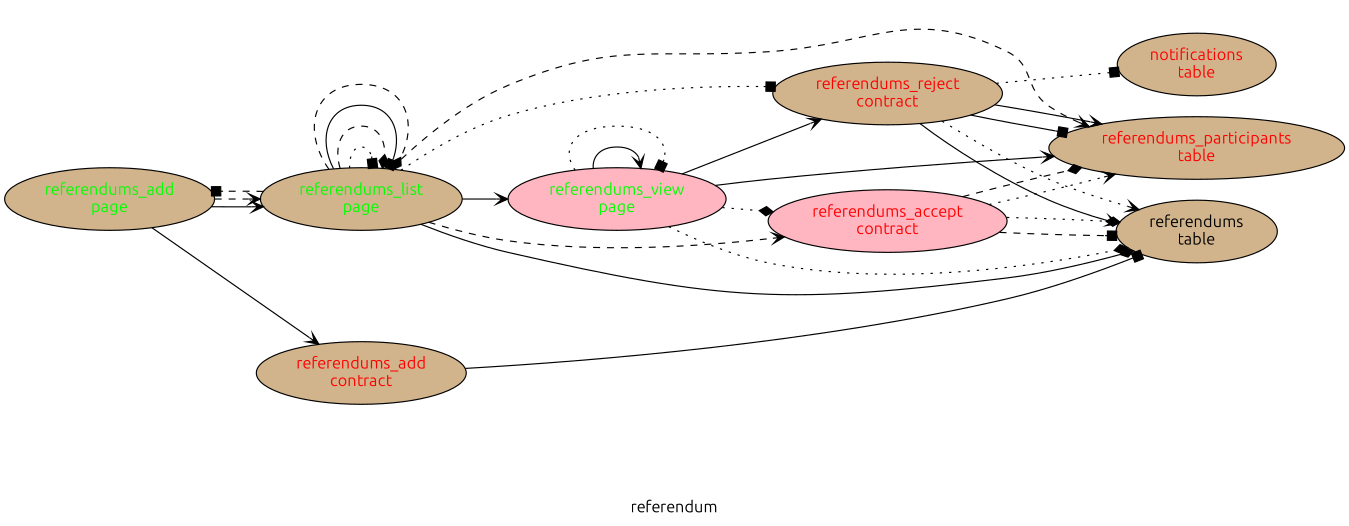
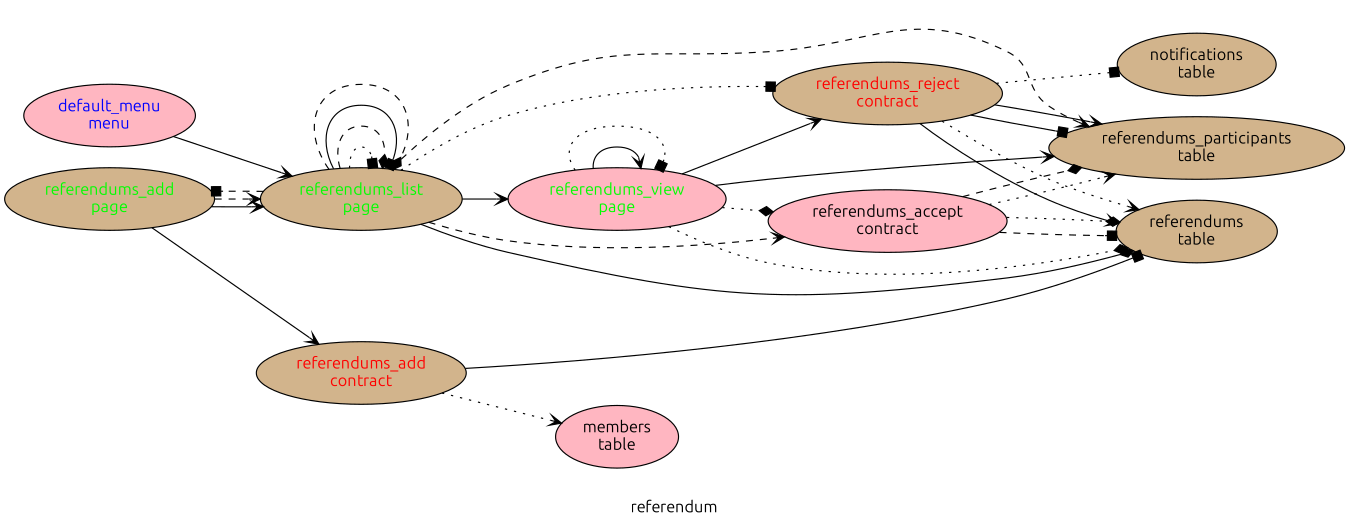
(1197, 65) -> (1197, 65)
none -> (110, 116)
(1197, 148) -> (1197, 148)
(888, 221) -> (888, 221)
none -> (617, 437)
